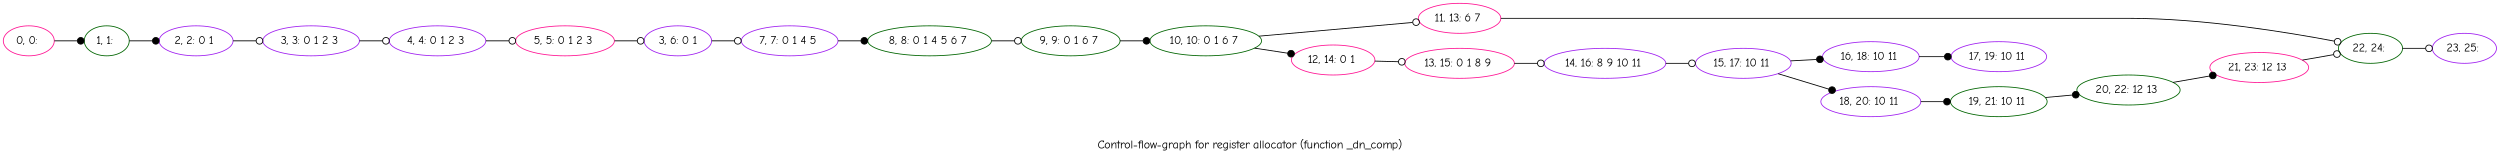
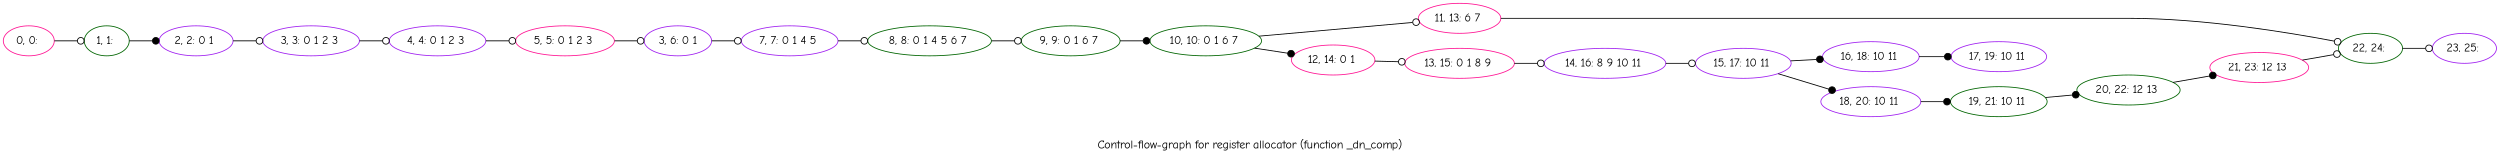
(66, 41) -> (66, 41)
(850, 41) -> (850, 41)
